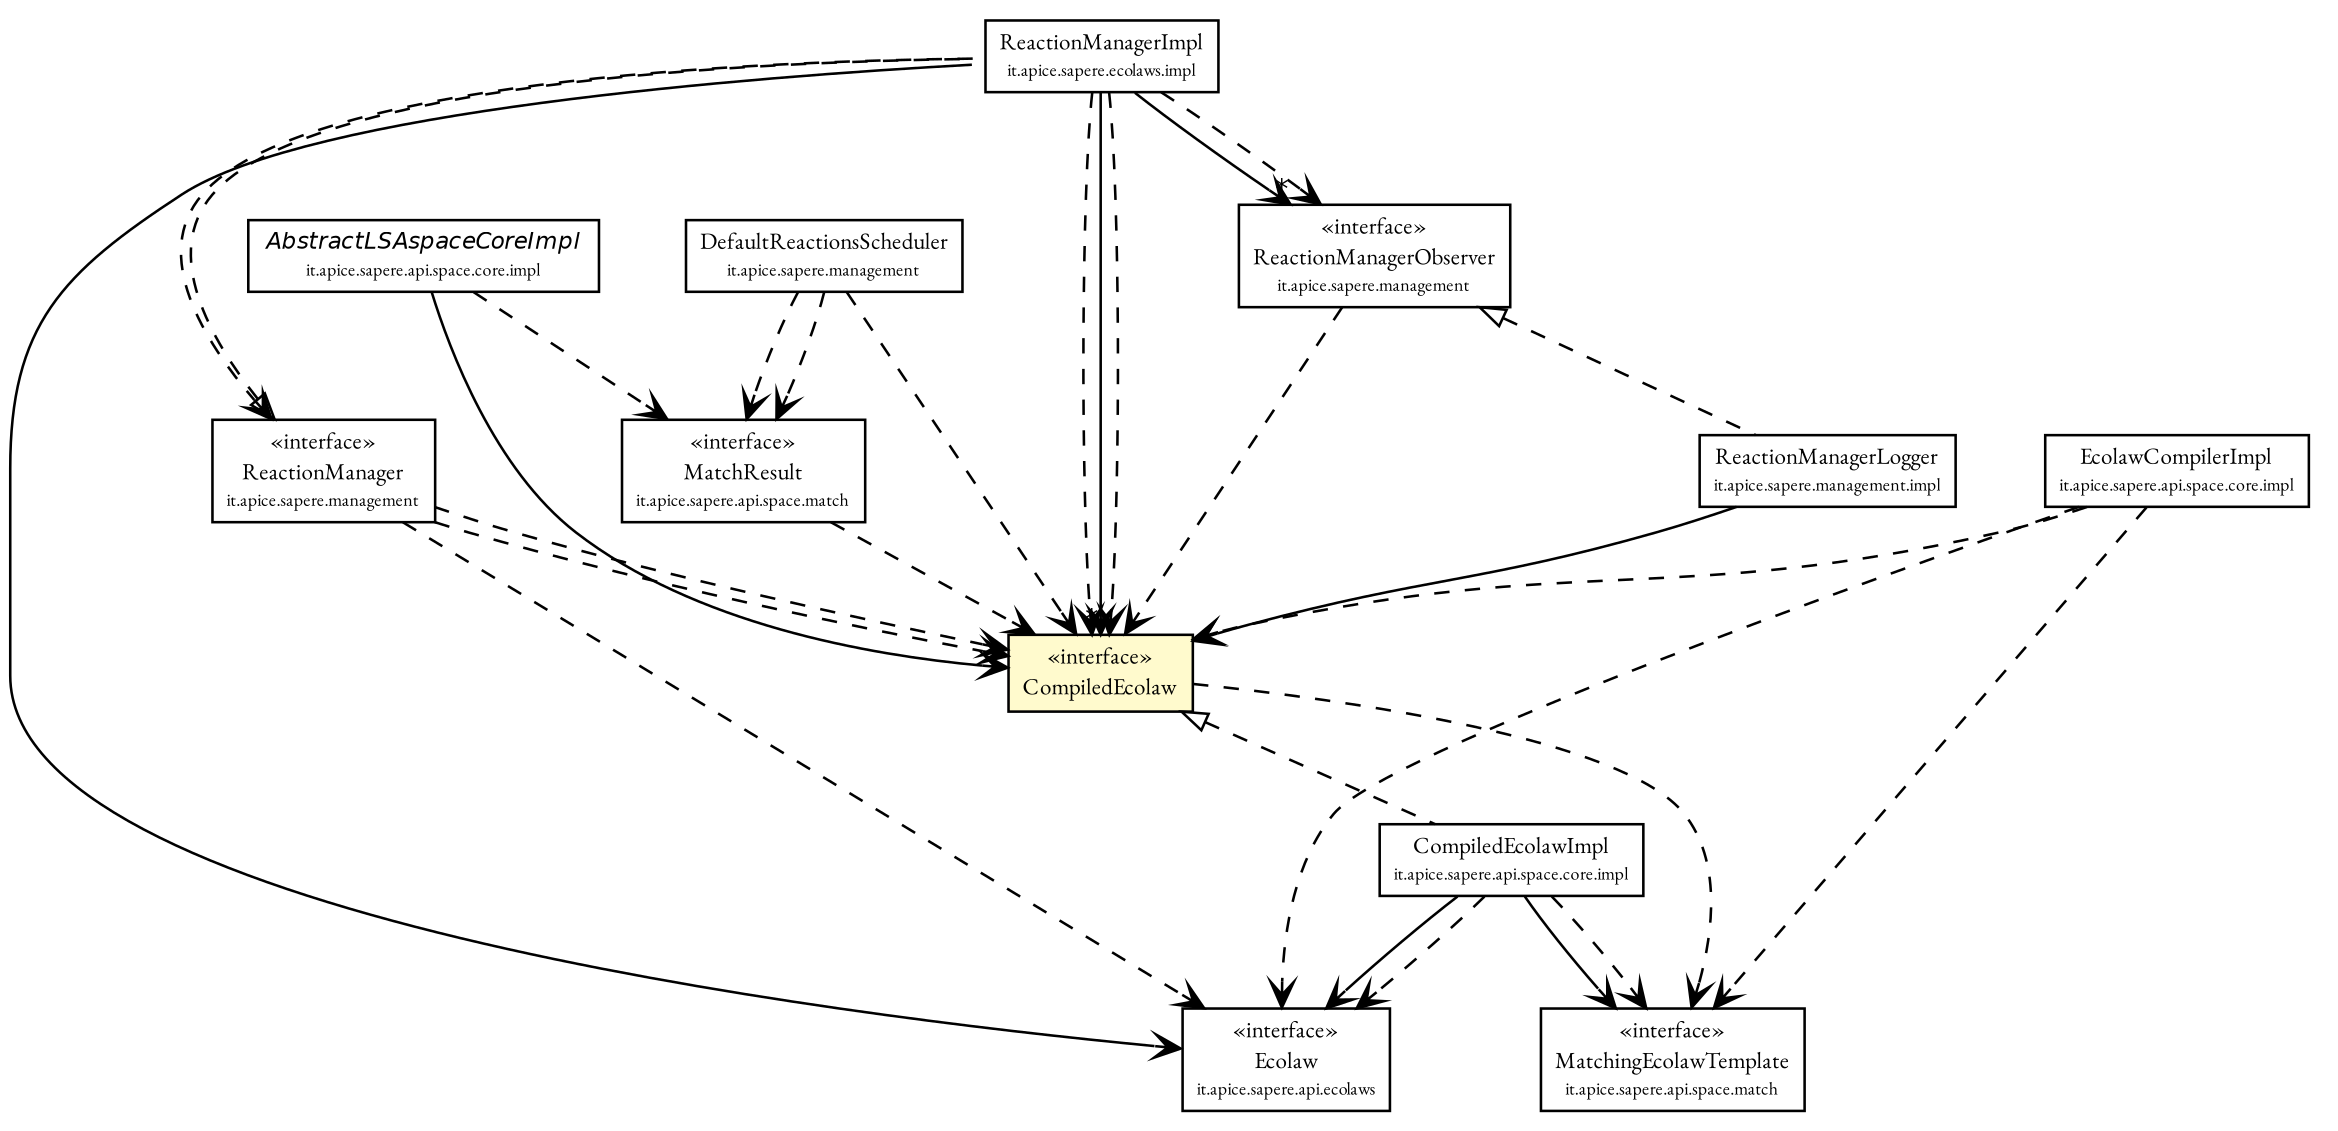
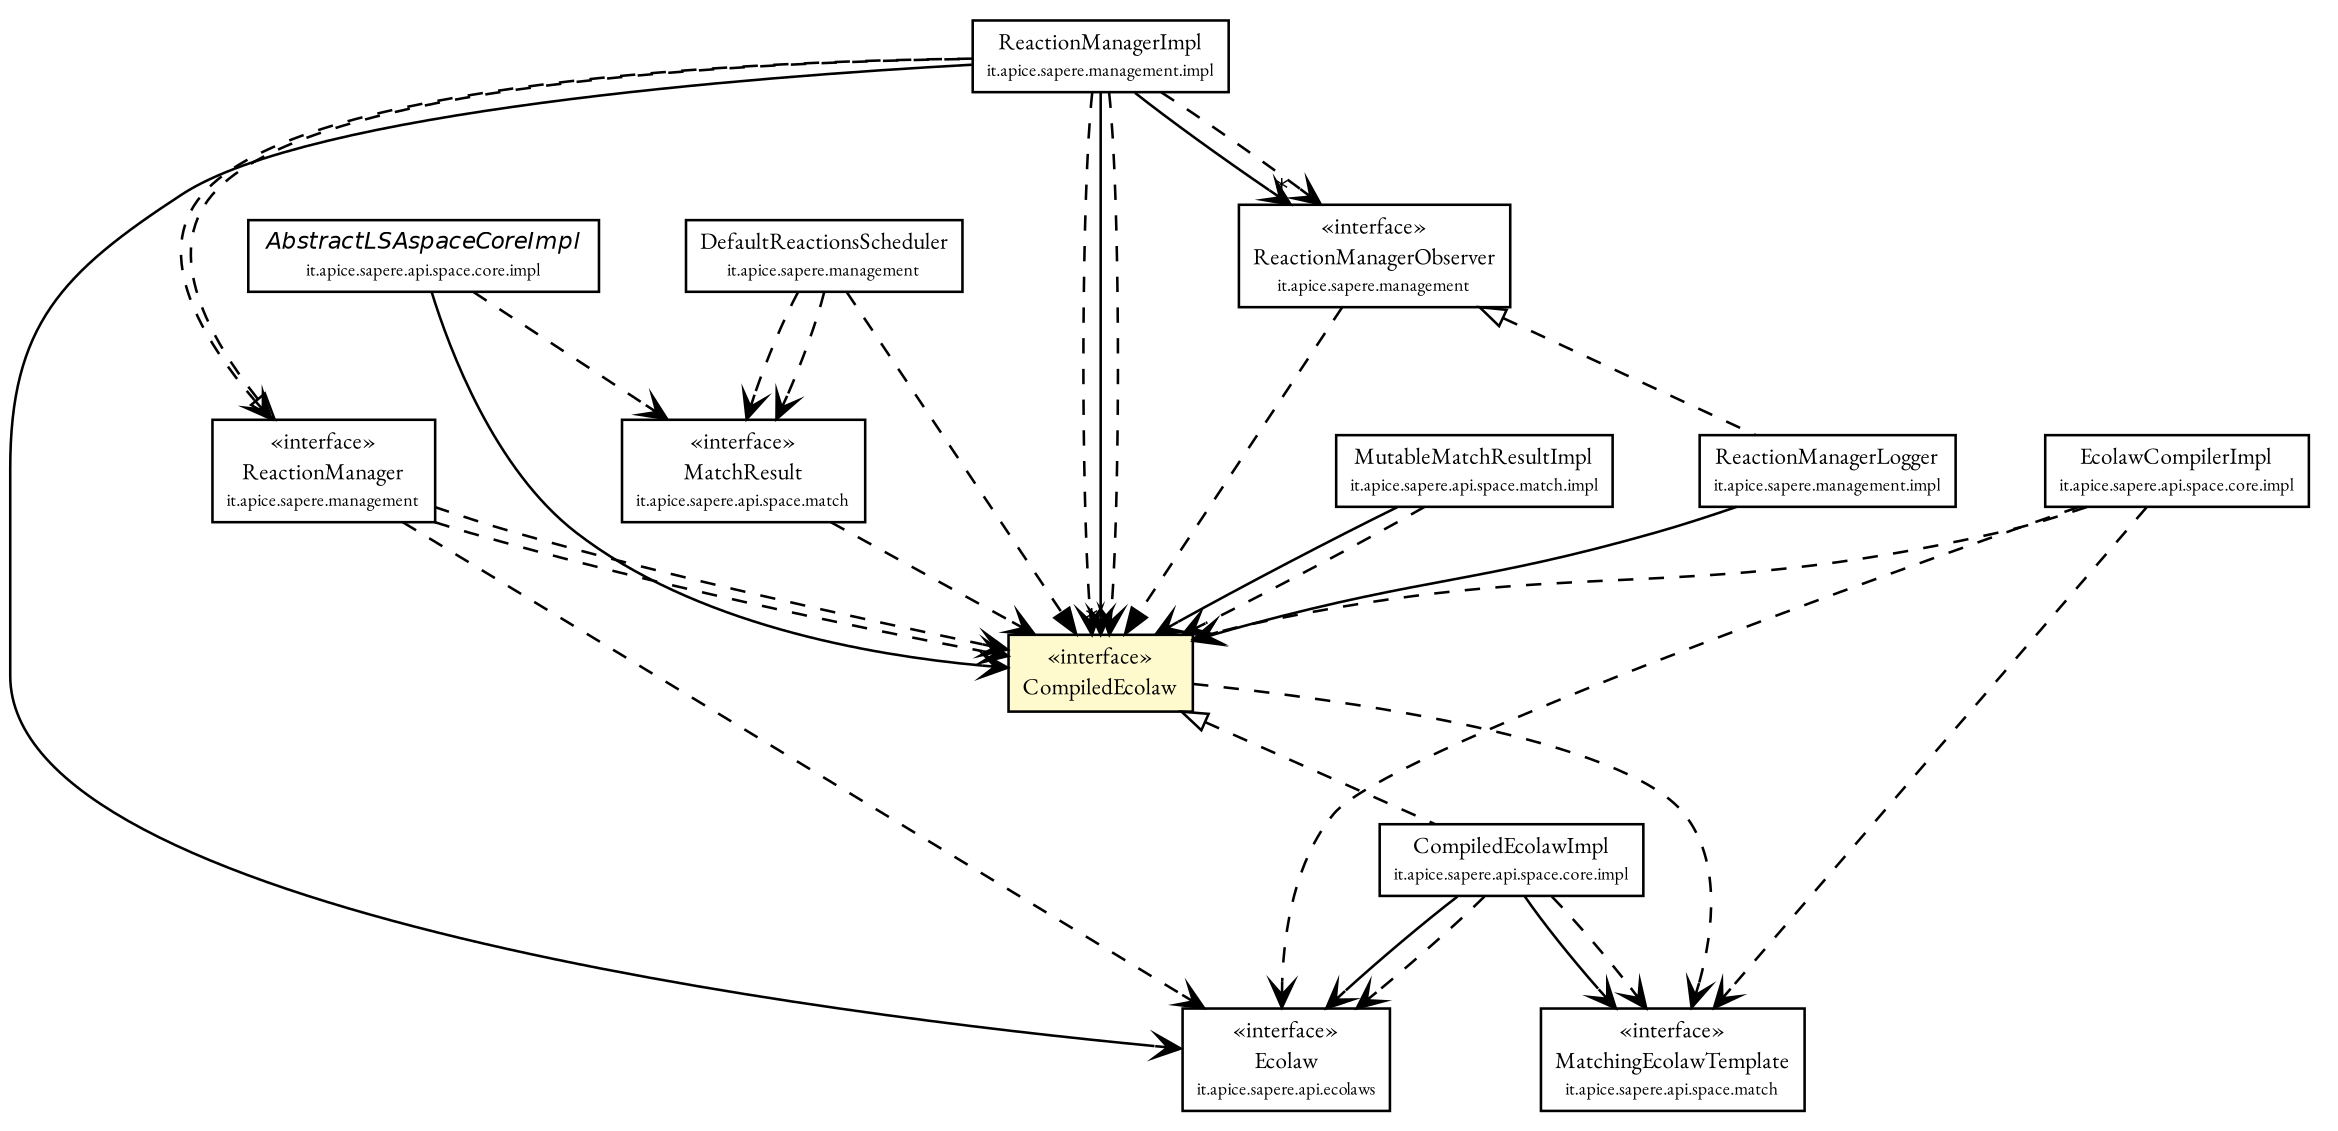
(1102, 70) -> (1101, 70)
(954, 452) -> (954, 452)
(1241, 460) -> (1241, 460)
none -> (1474, 471)
